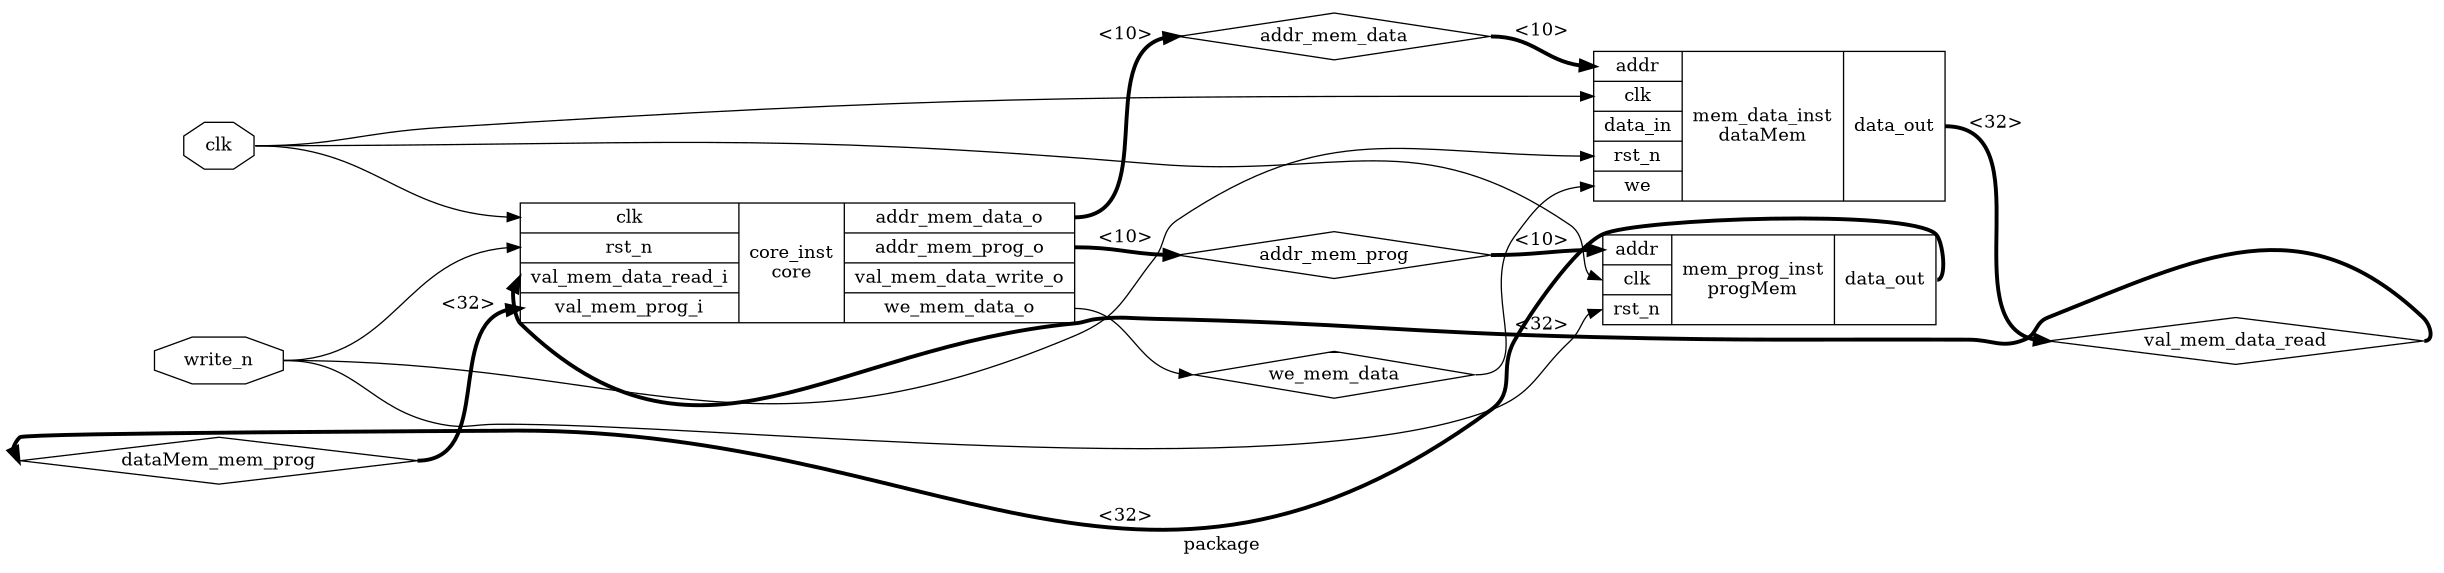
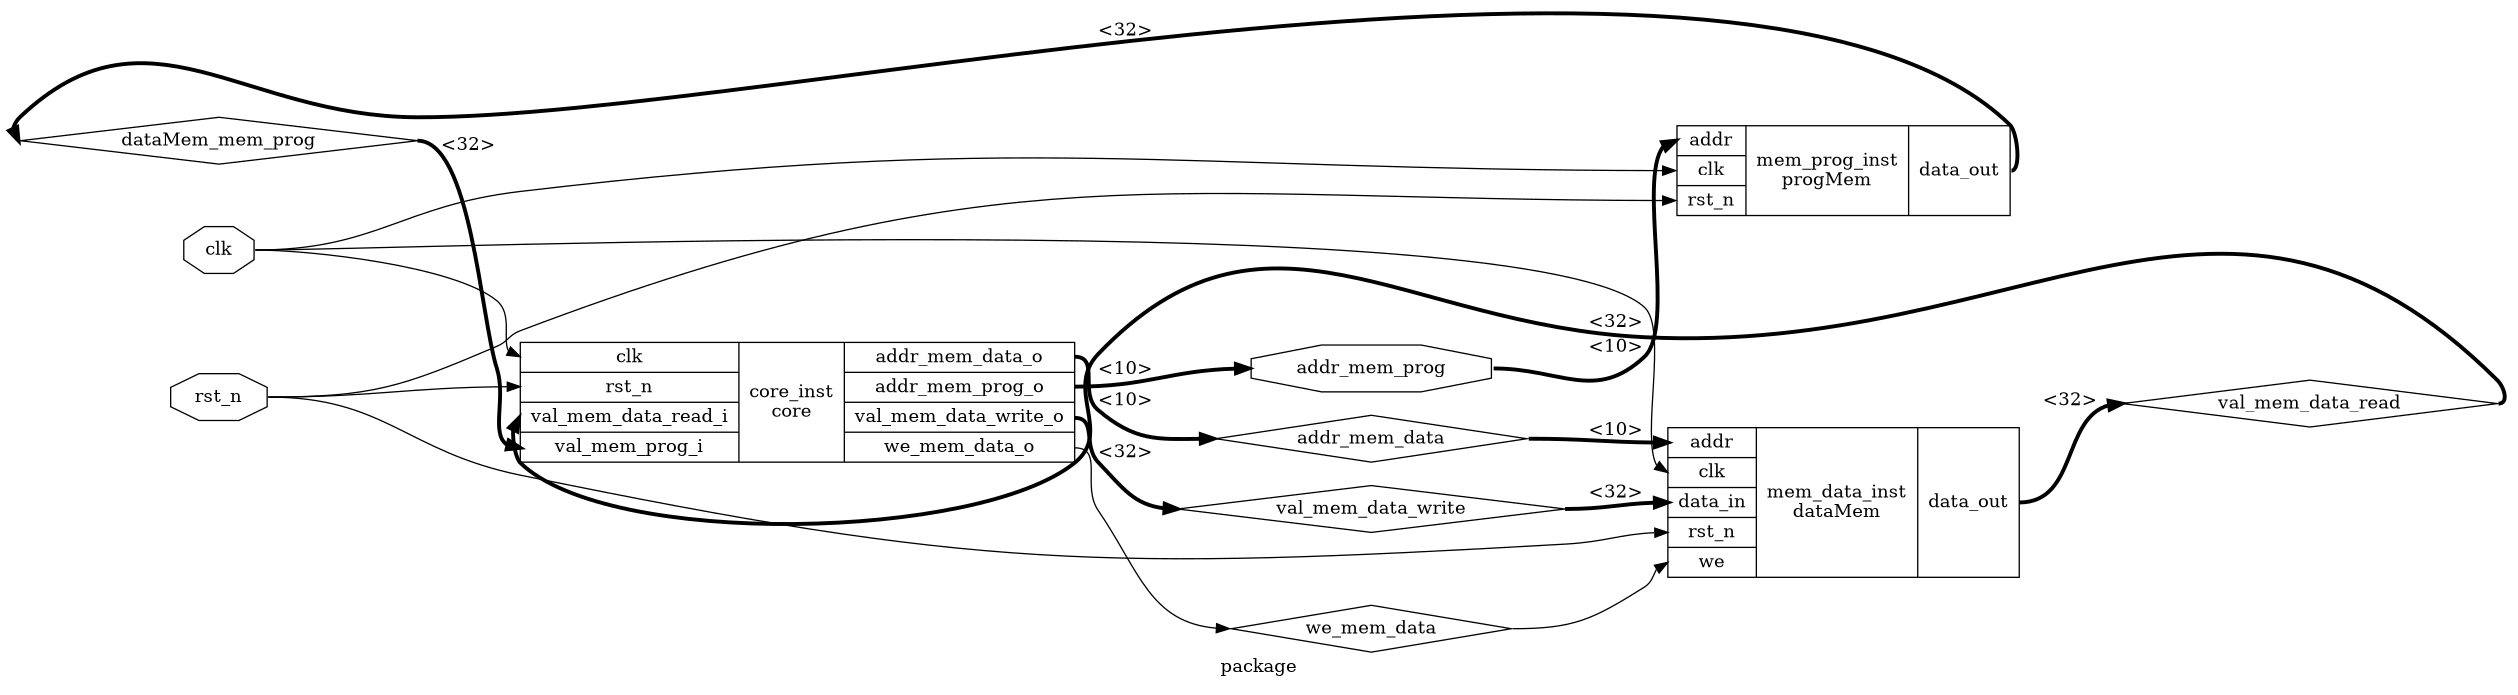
(1334, 255) -> (1371, 368)
(219, 360) -> (219, 397)
none -> (1371, 509)
